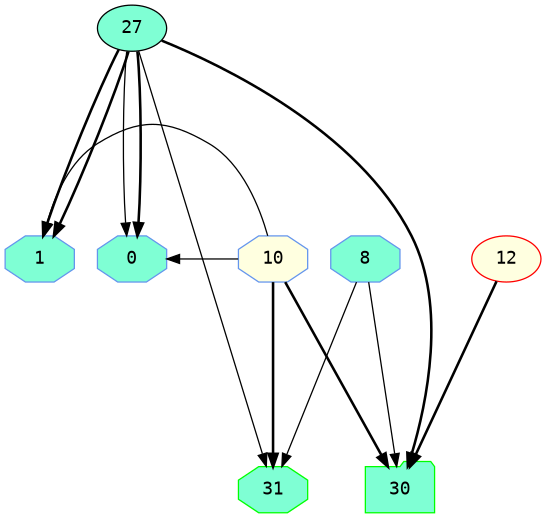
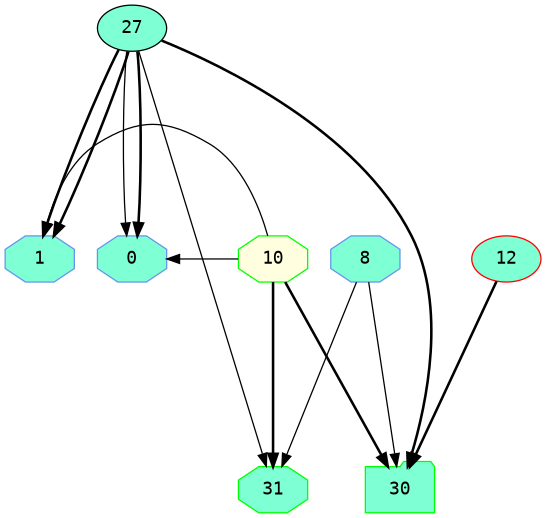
(273, 259) -> (273, 259)
(506, 259) -> (506, 259)
